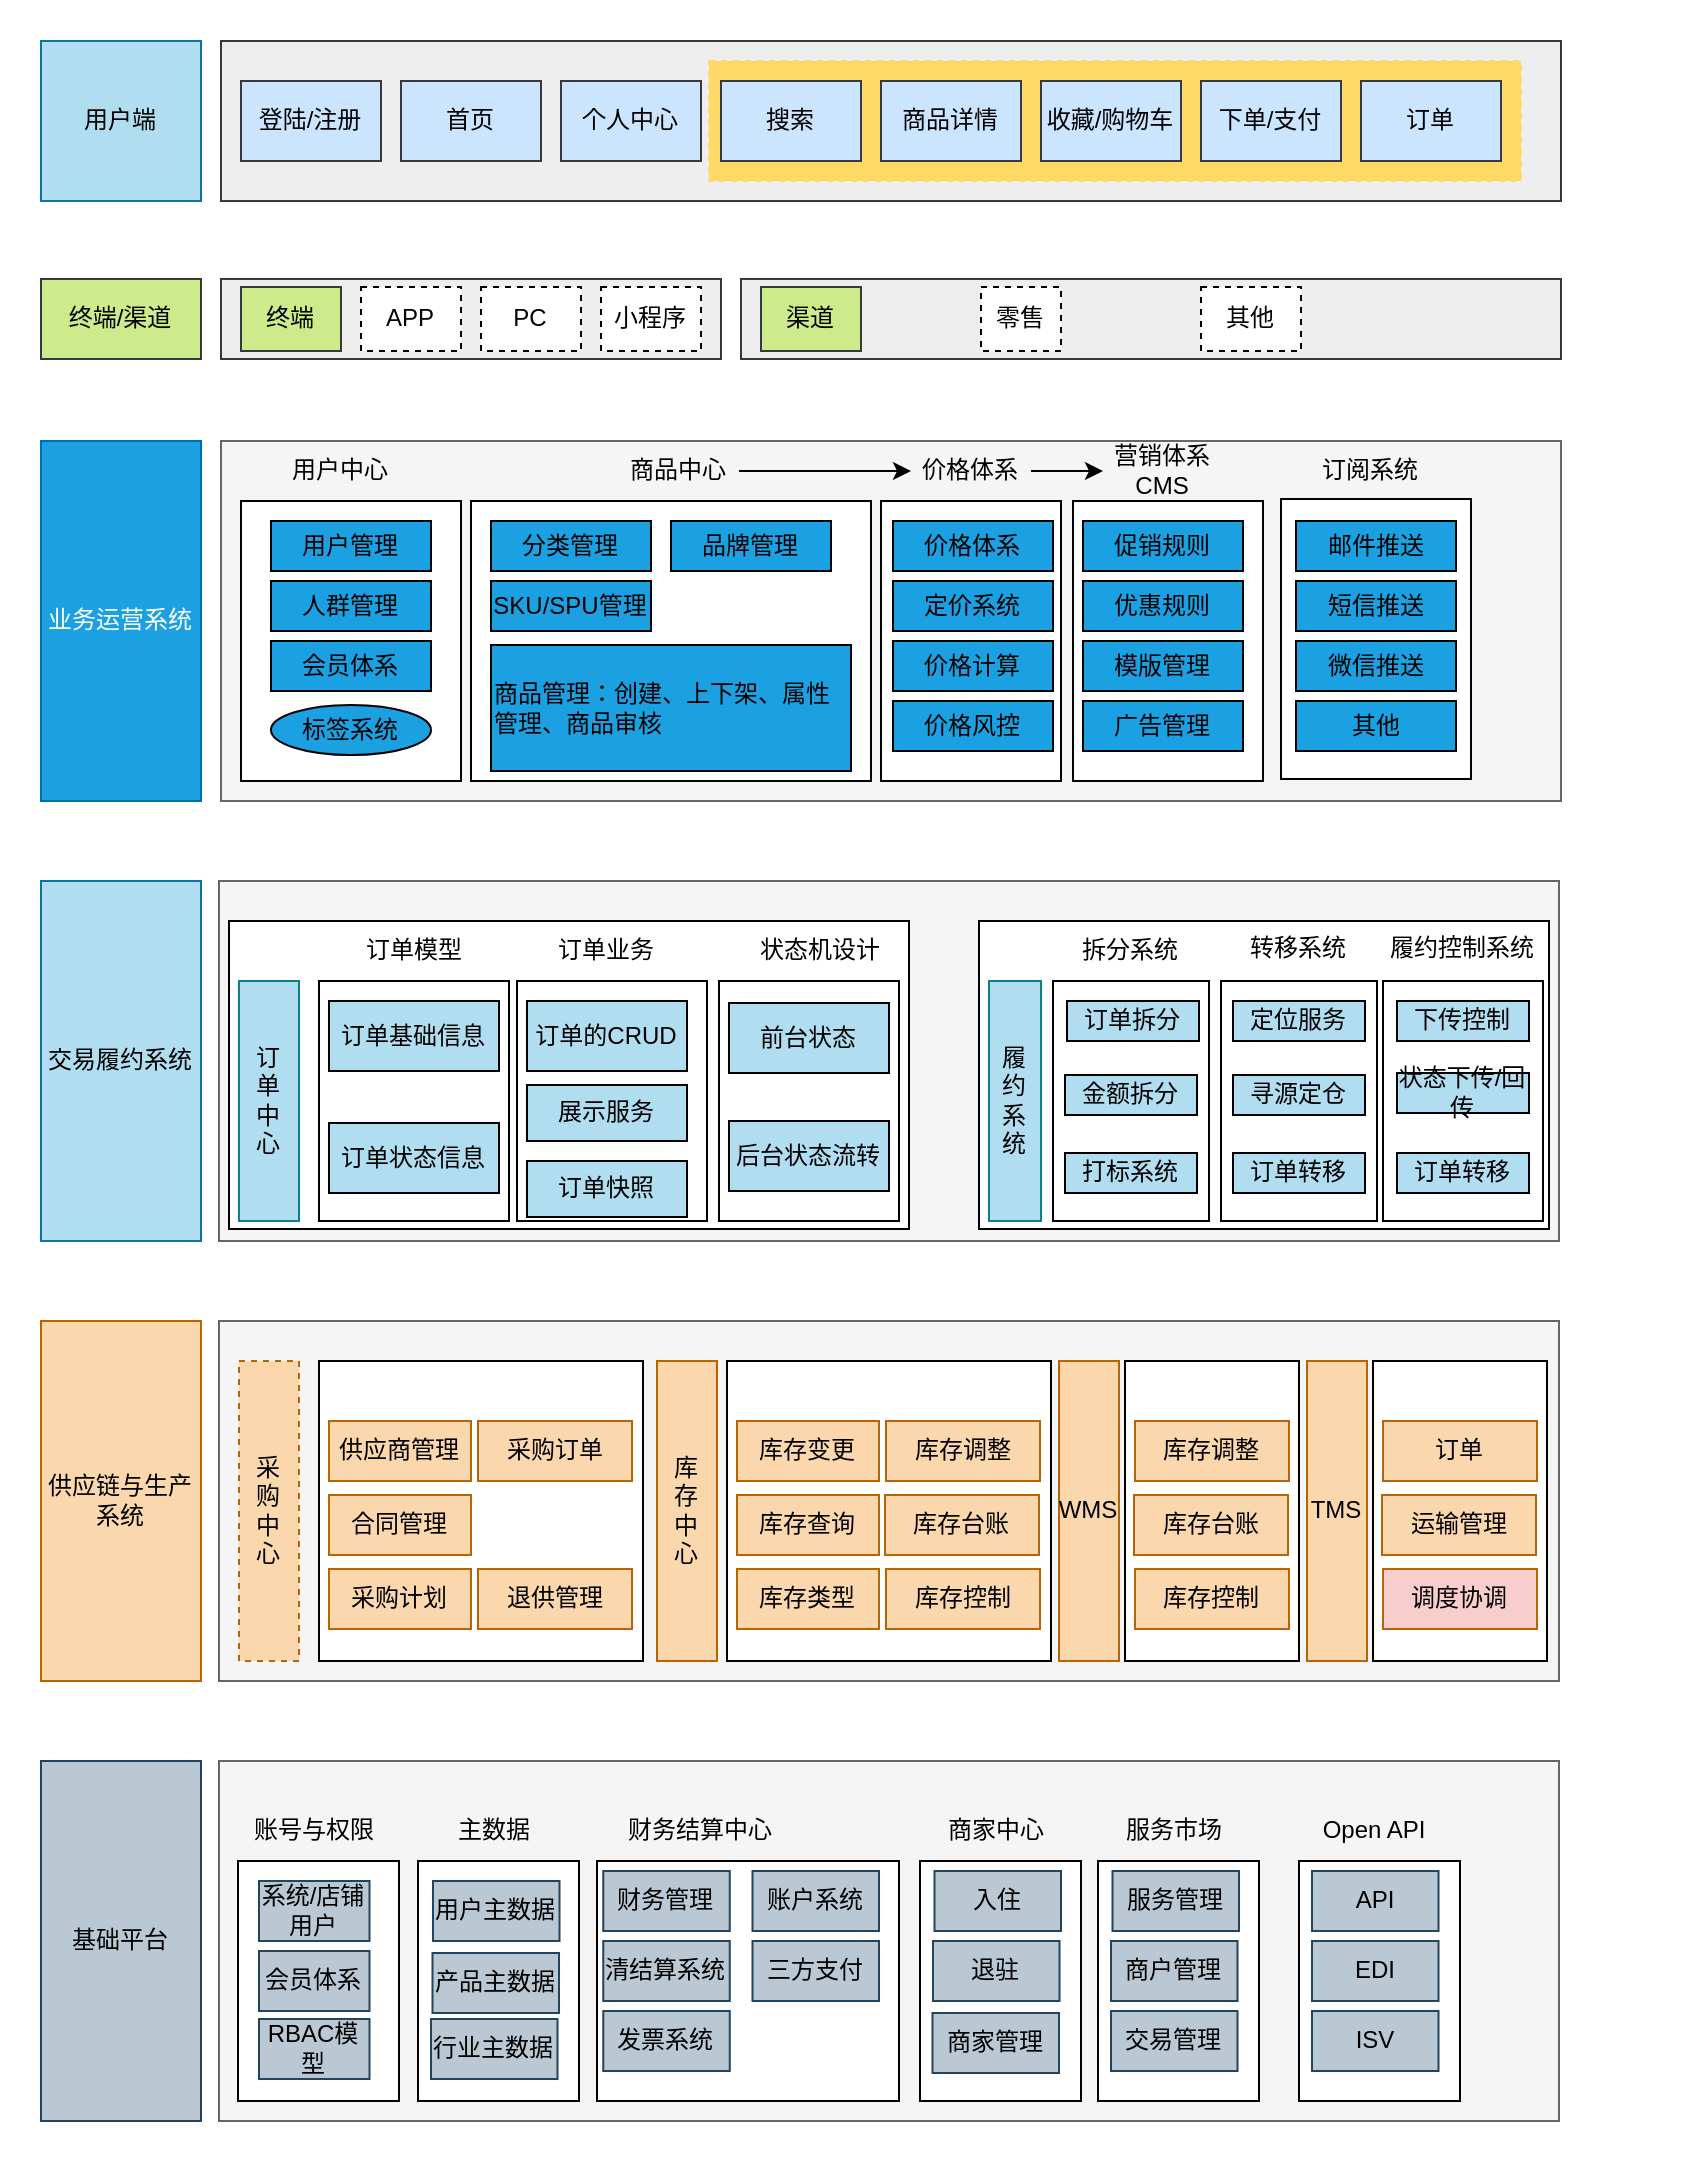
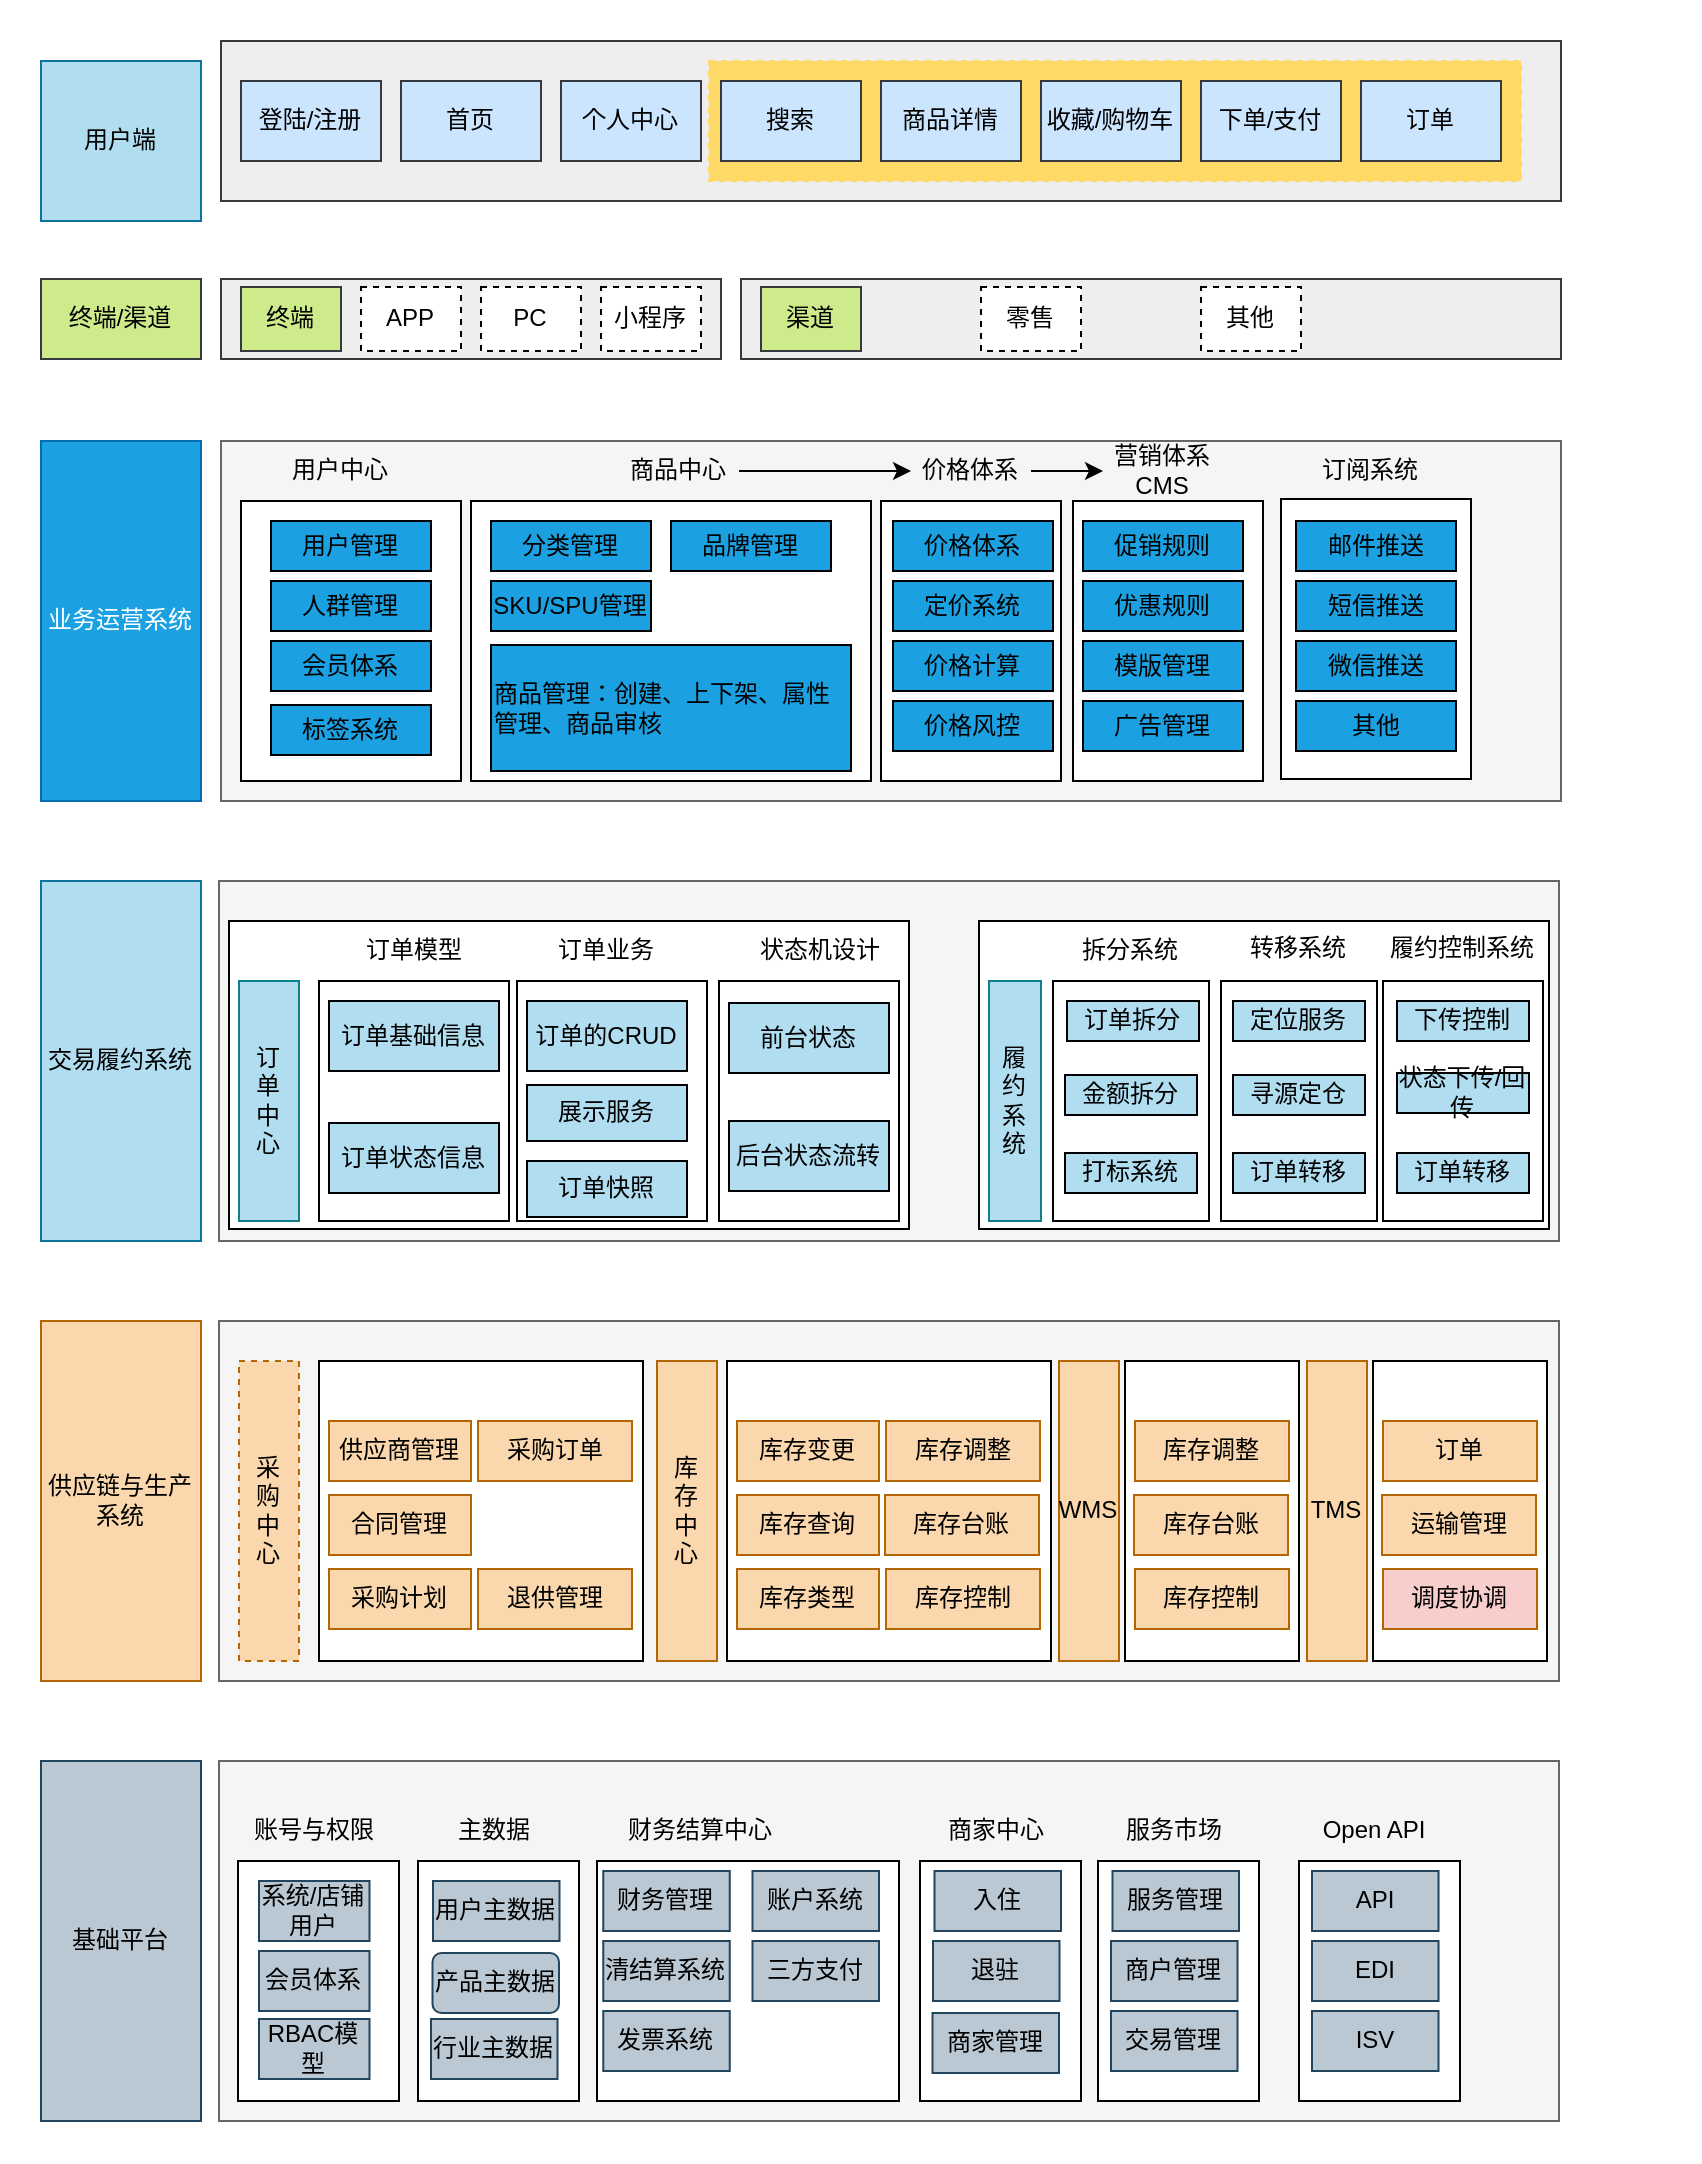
(121, 121) -> (121, 141)
(1021, 319) -> (1031, 319)
(351, 730) -> (351, 730)
(496, 1983) -> (496, 1983)
